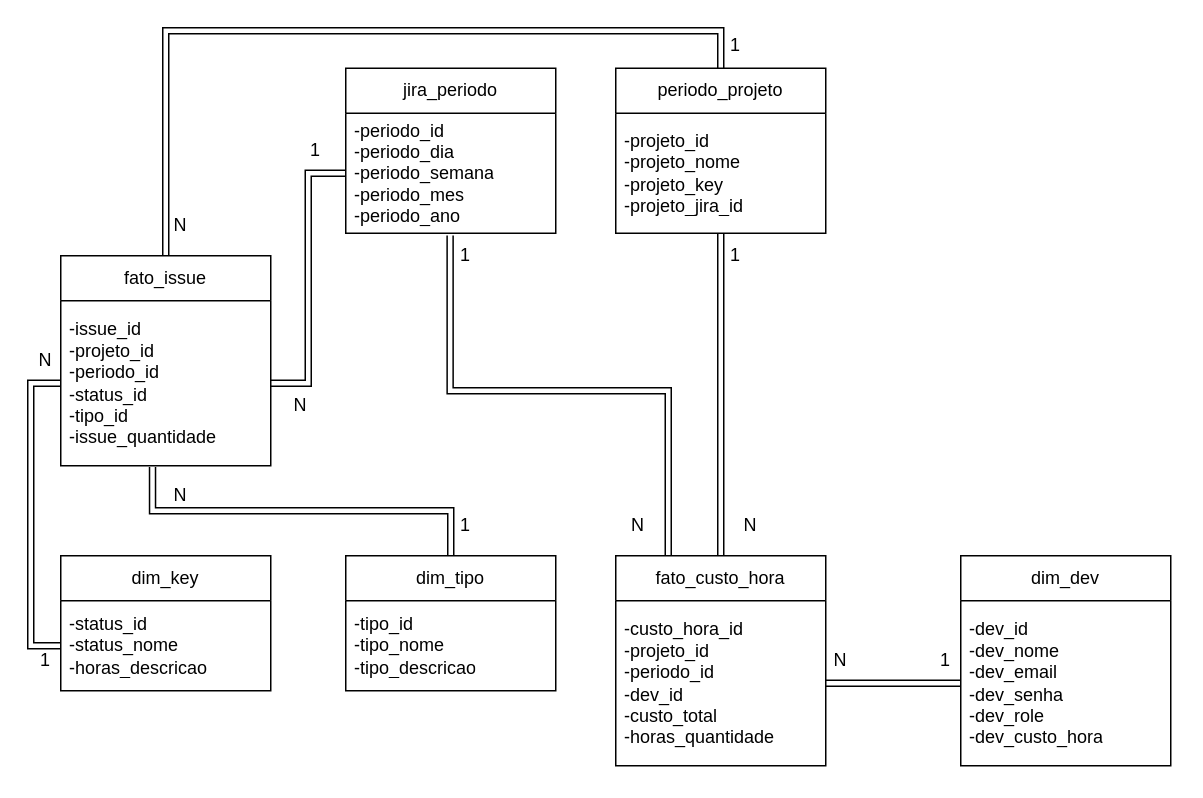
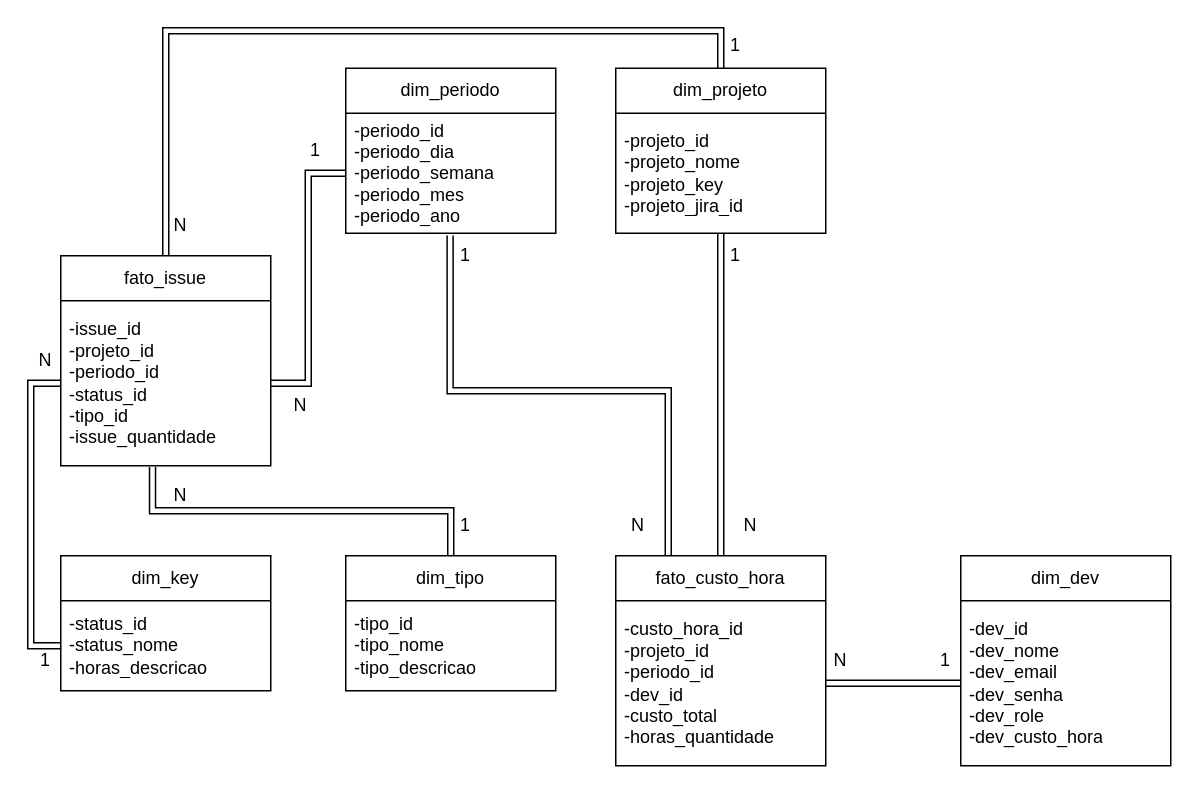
(451, 91) -> (451, 91)
(721, 91) -> (721, 91)
